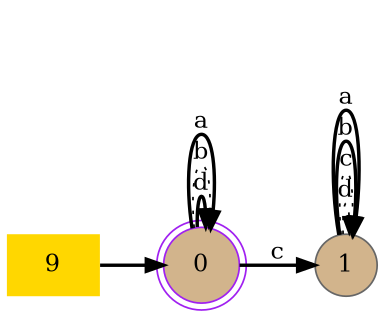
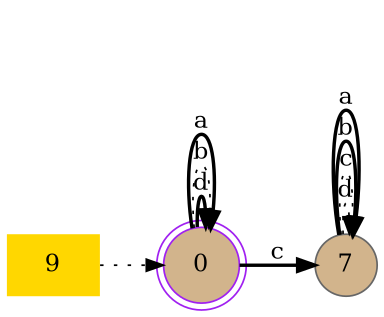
(123, 265) -> (123, 265)
(346, 265) -> (346, 265)
